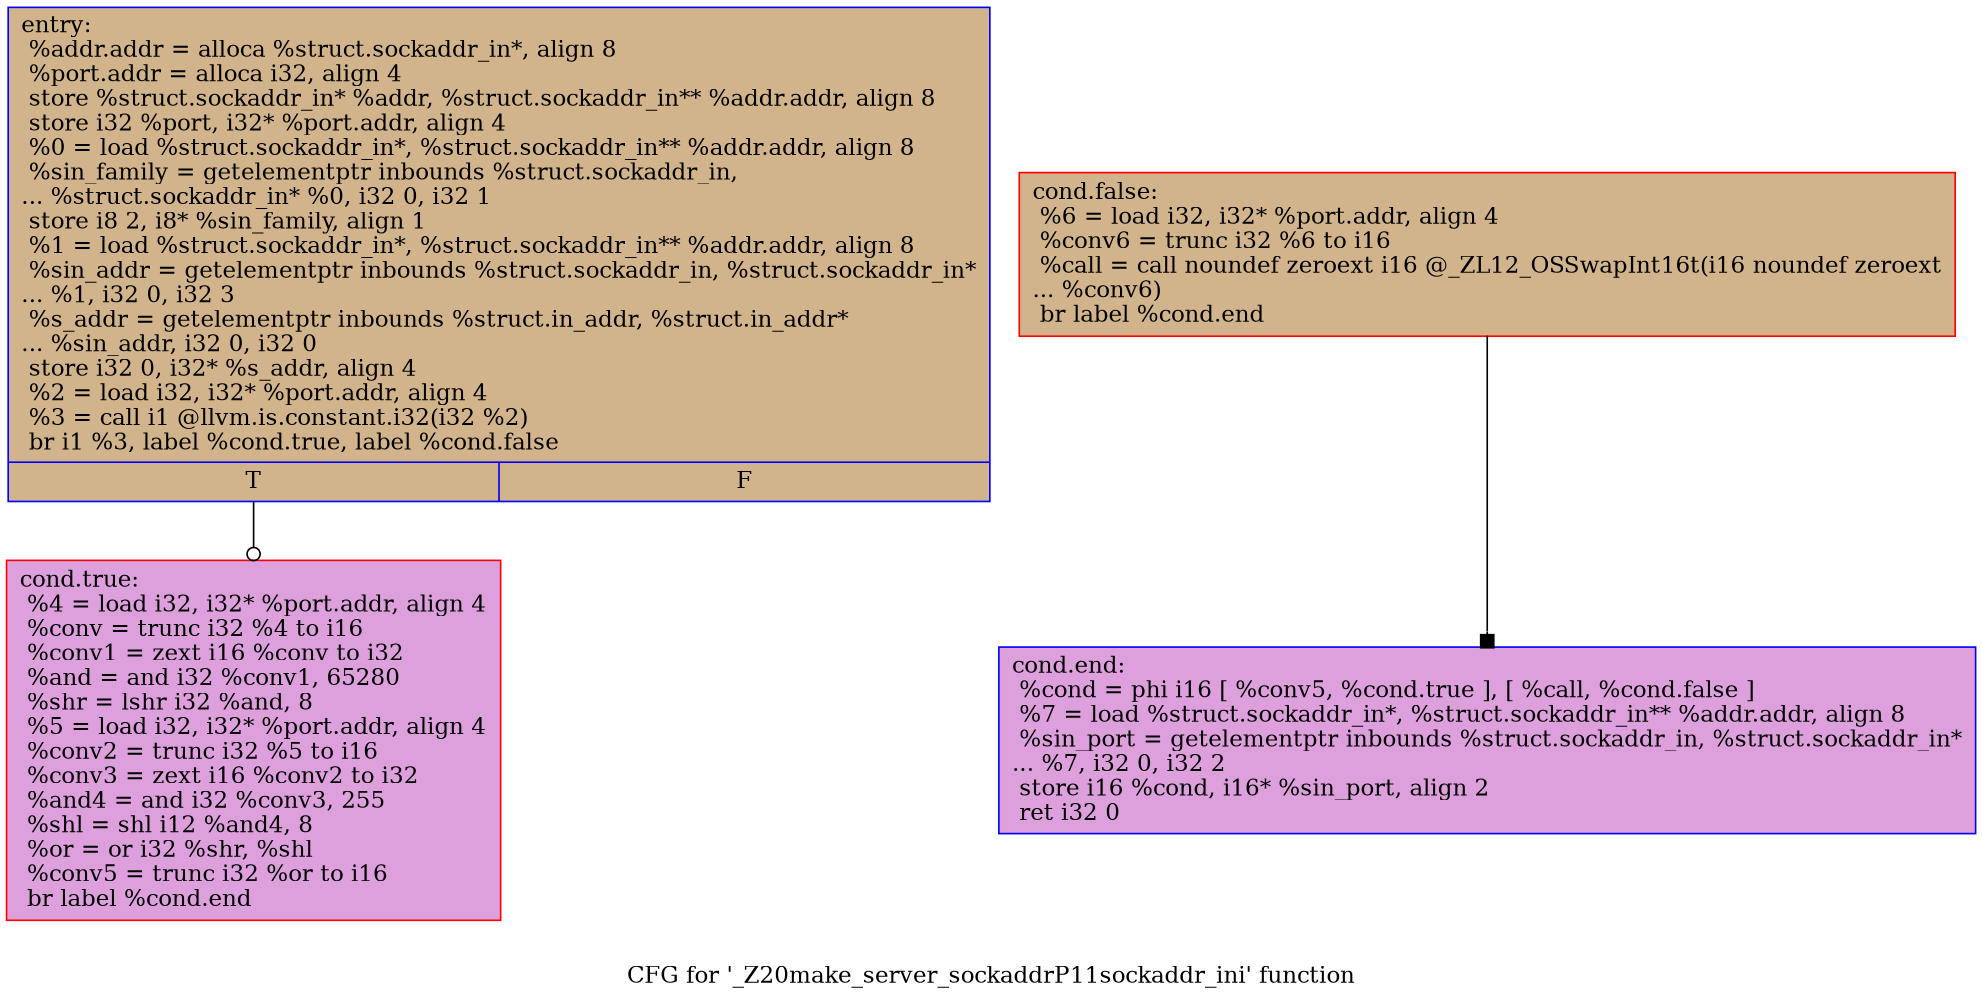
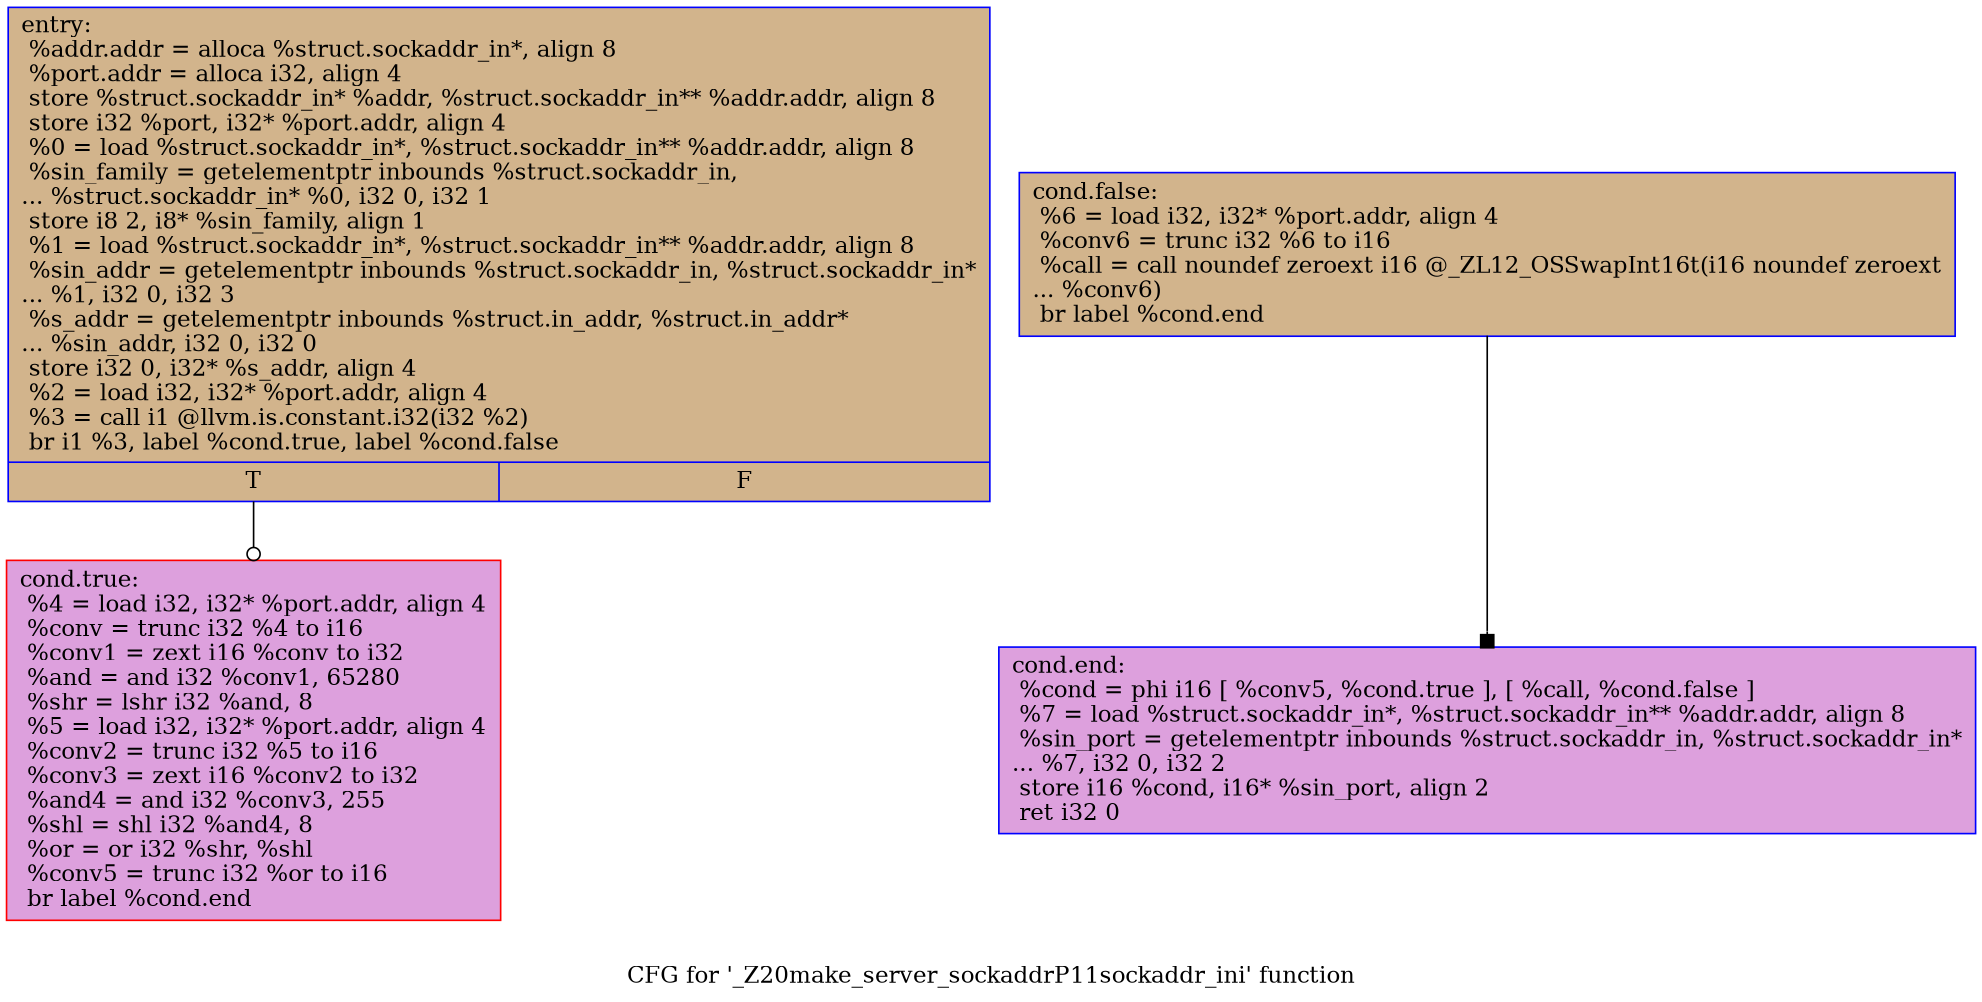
(1487, 254) -> (1487, 254)
(167, 825) -> (167, 825)
